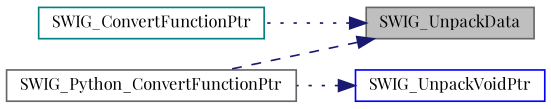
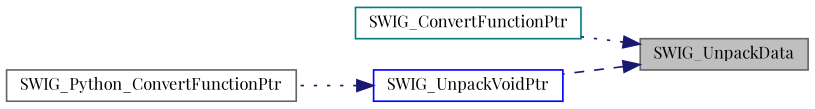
(292, 56) -> (593, 70)
